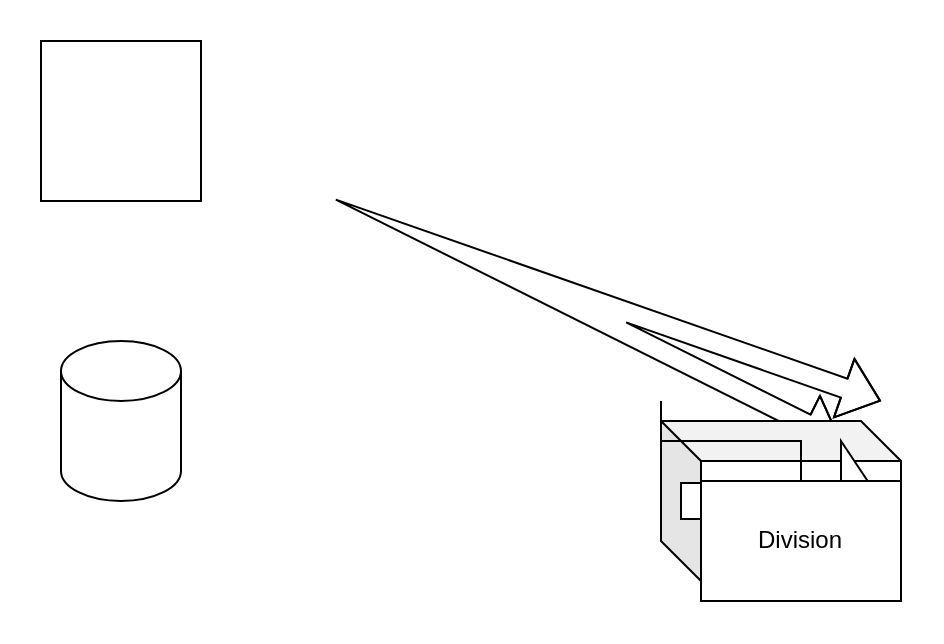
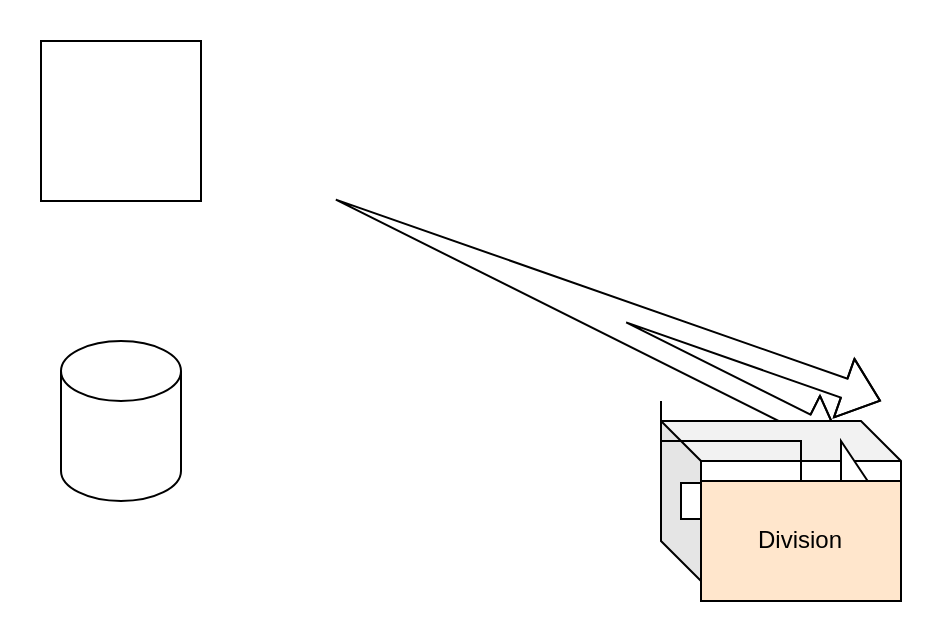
(801, 541) -> (801, 541)
